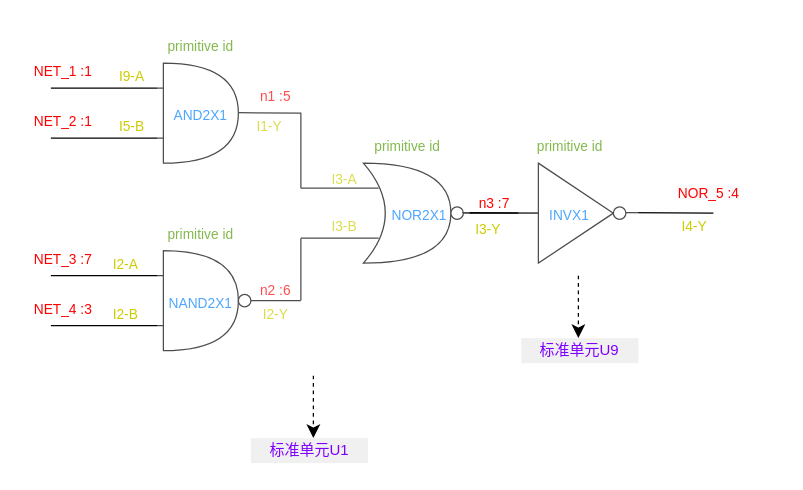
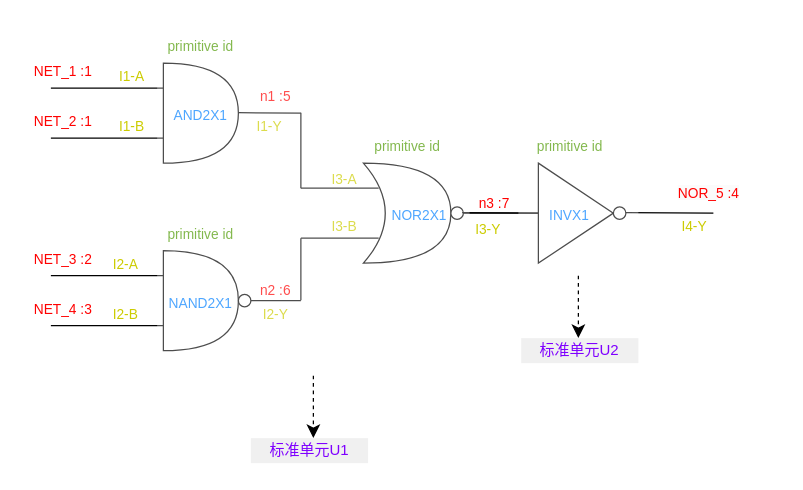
(132, 74) -> (132, 74)
(132, 124) -> (132, 124)
(63, 257) -> (63, 257)
(579, 351) -> (579, 351)
